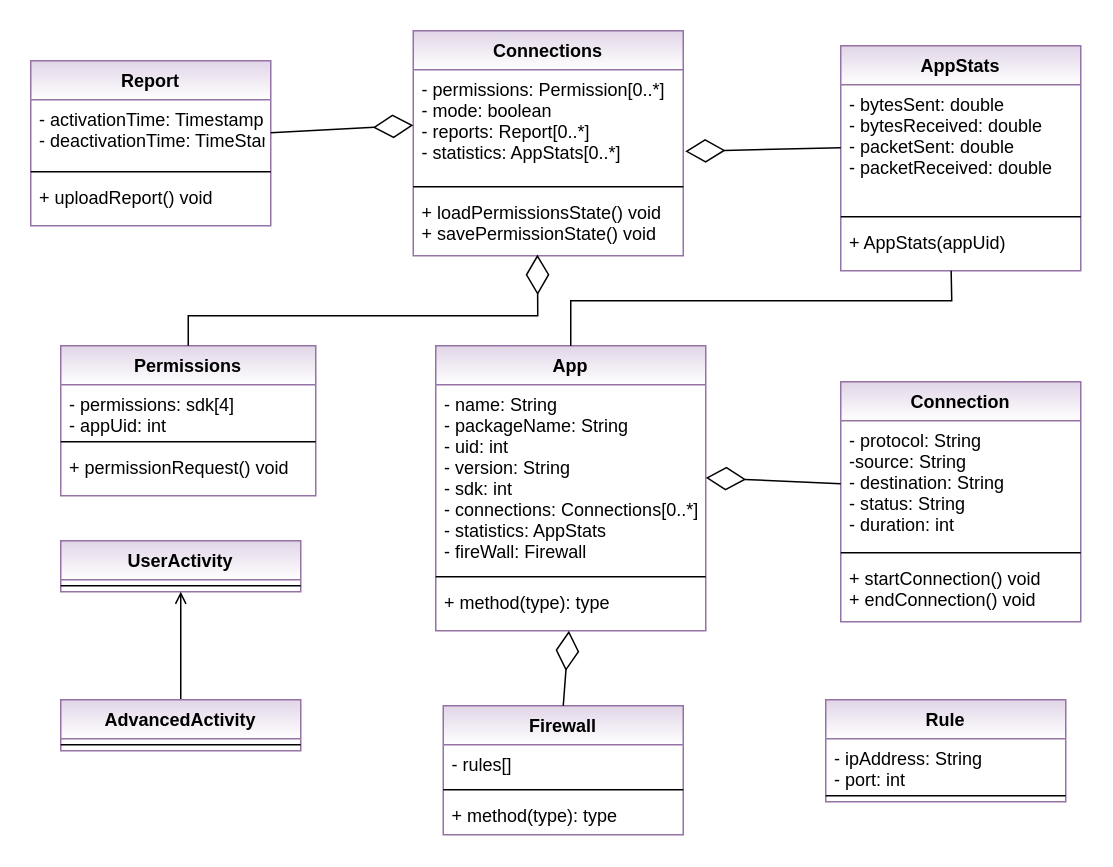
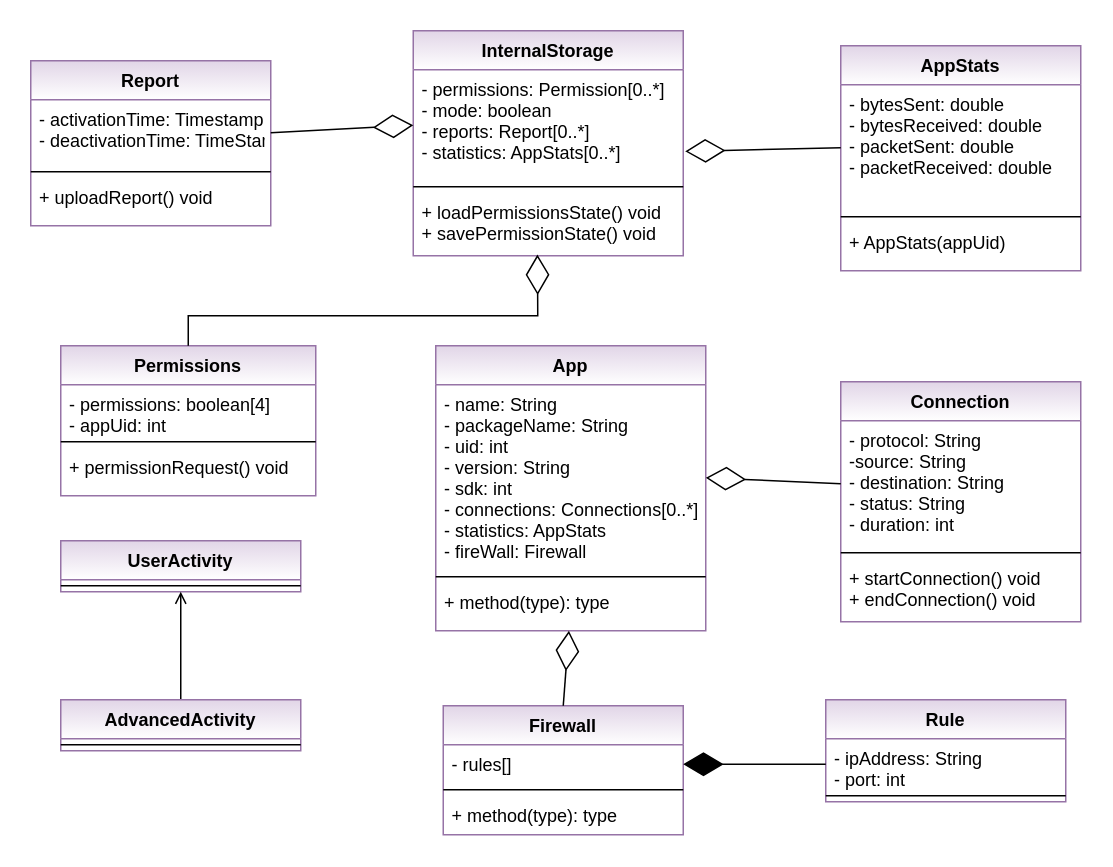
(548, 51) -> (548, 51)
(753, 301) -> none
(163, 405) -> (181, 405)
none -> (772, 764)
